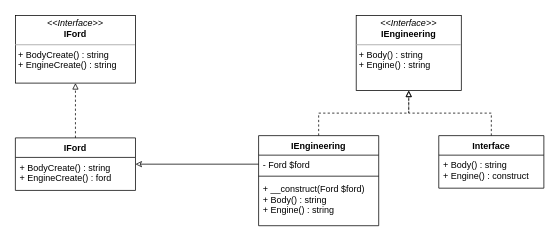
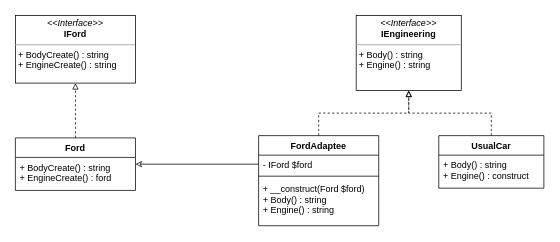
(318, 146) -> (318, 146)
(491, 146) -> (491, 146)
(75, 148) -> (75, 148)
(290, 165) -> (293, 165)
